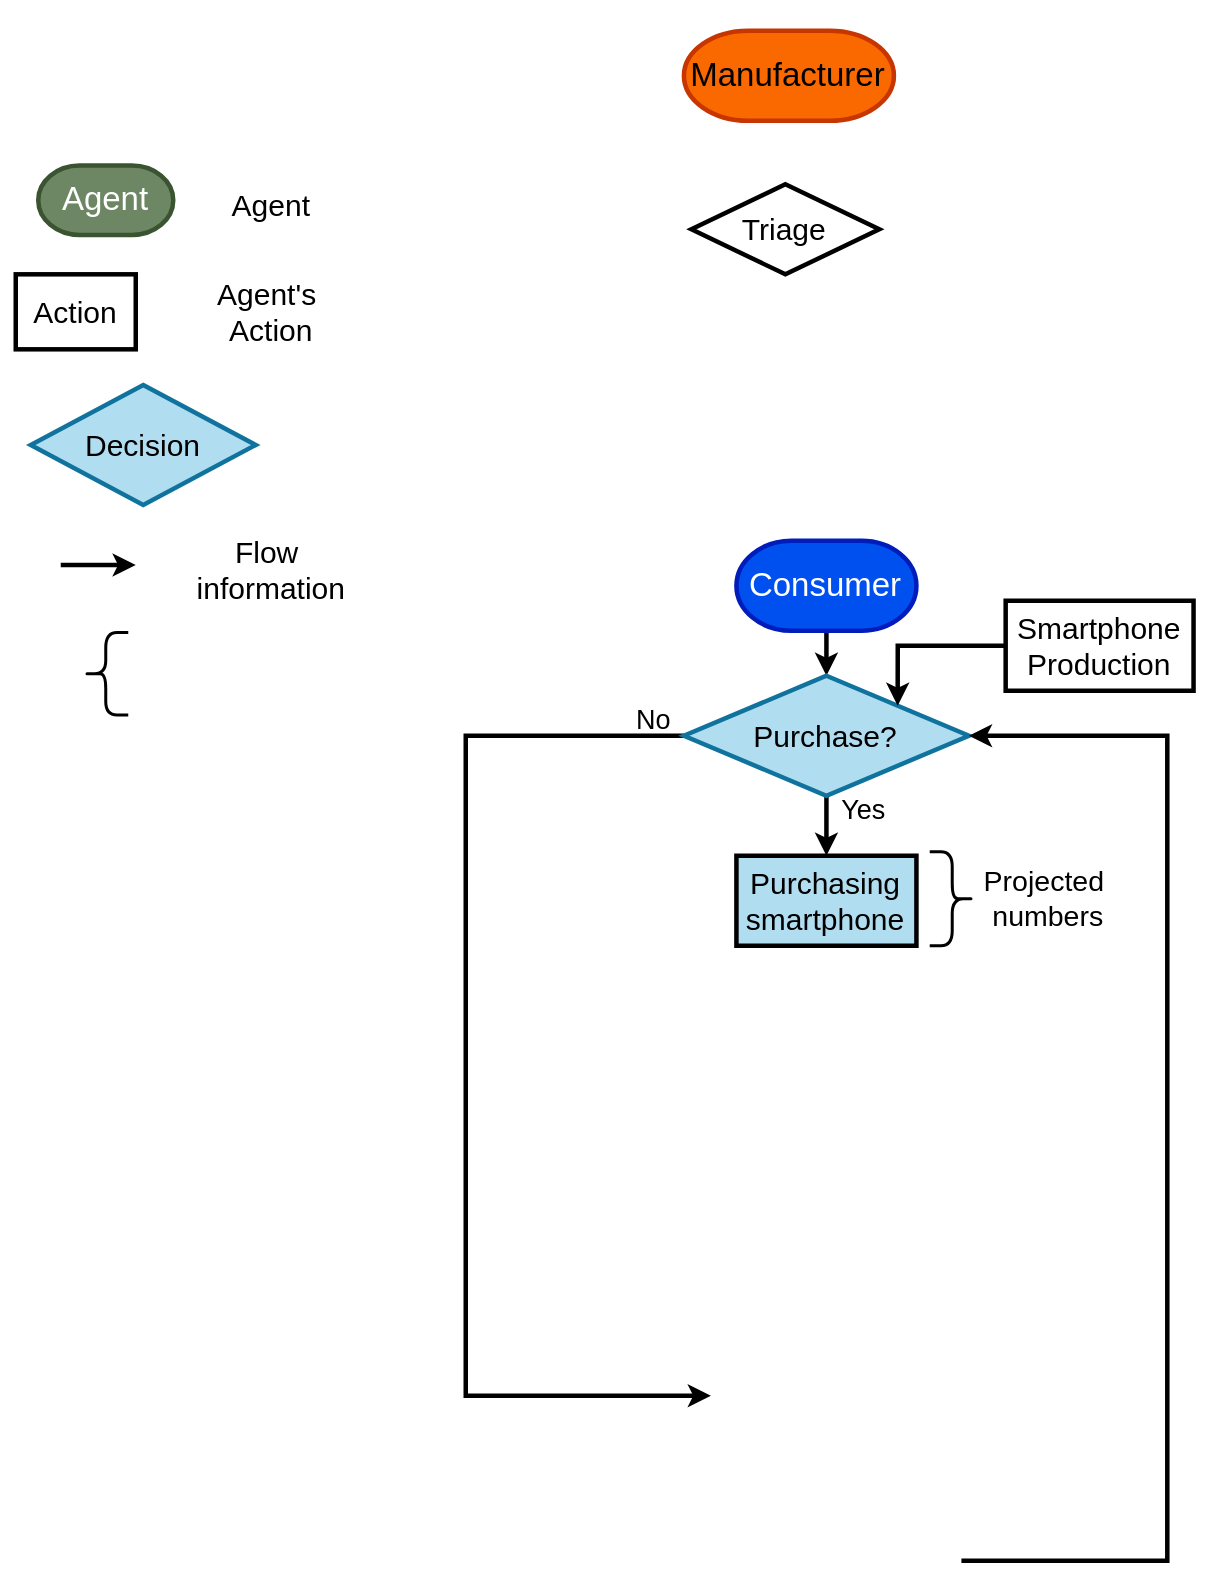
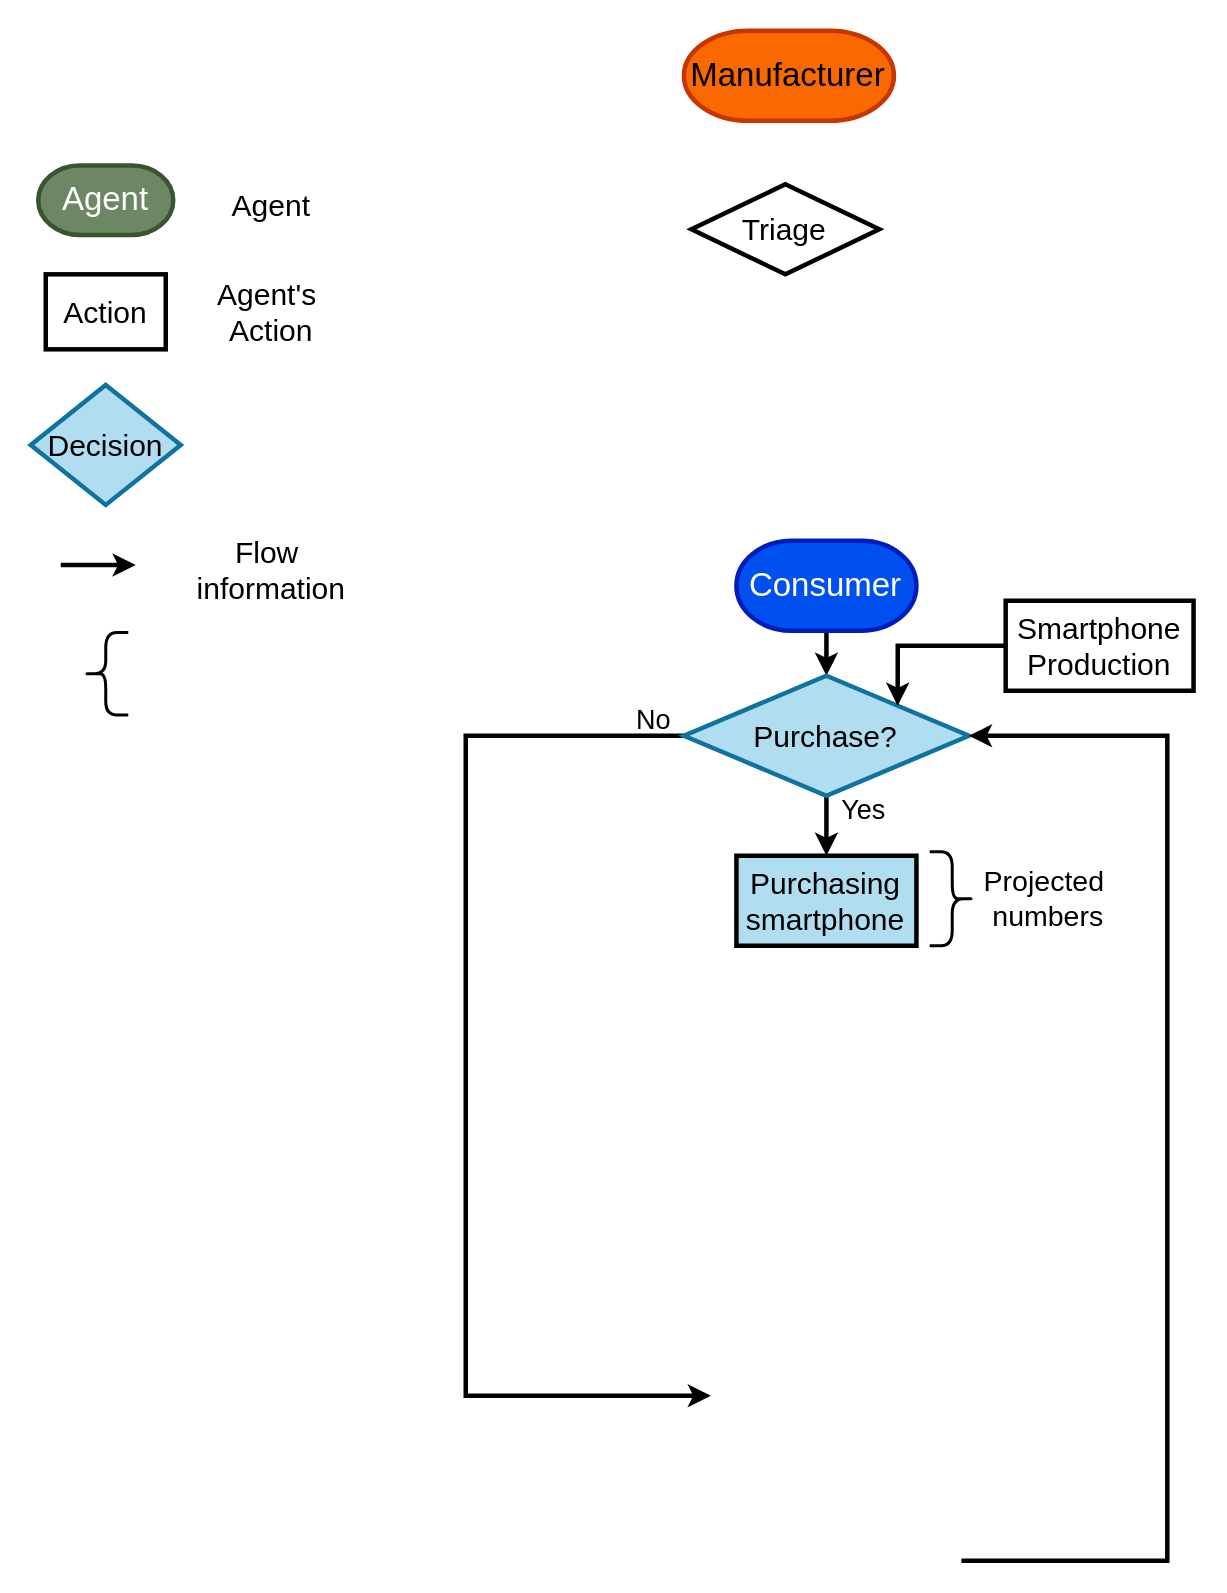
(76, 312) -> (106, 312)
(143, 445) -> (106, 445)
